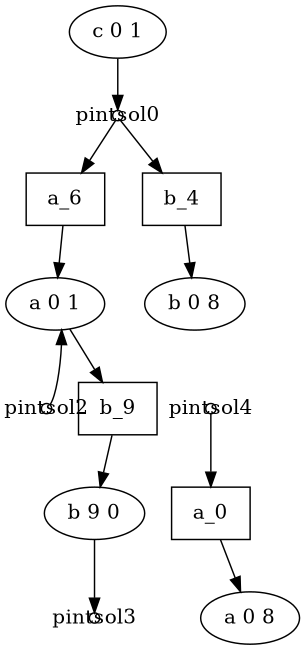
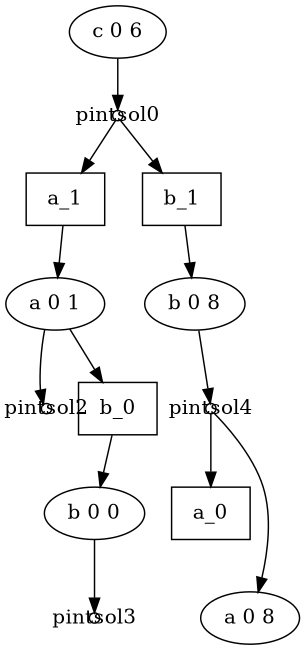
(118, 32) -> (118, 32)
(65, 199) -> (65, 199)
(182, 199) -> (182, 199)
none -> (203, 360)
(58, 375) -> (41, 360)
(118, 409) -> (118, 409)
(95, 513) -> (95, 513)
(228, 559) -> (263, 488)
